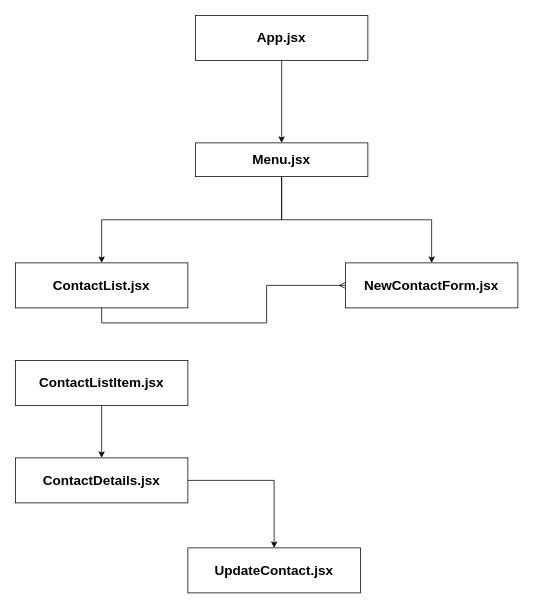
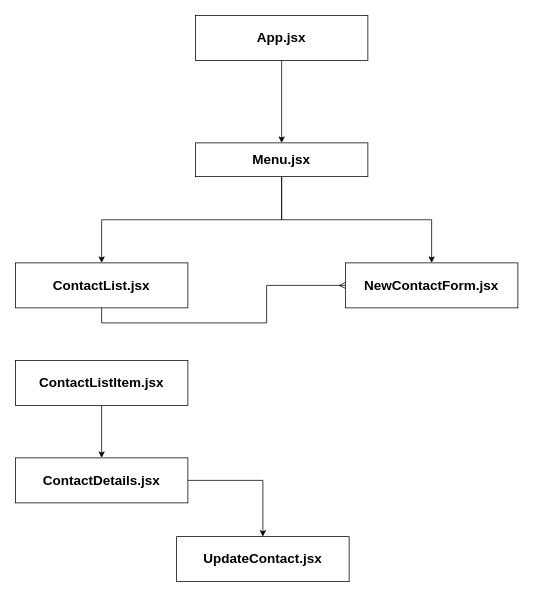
(274, 570) -> (263, 559)
